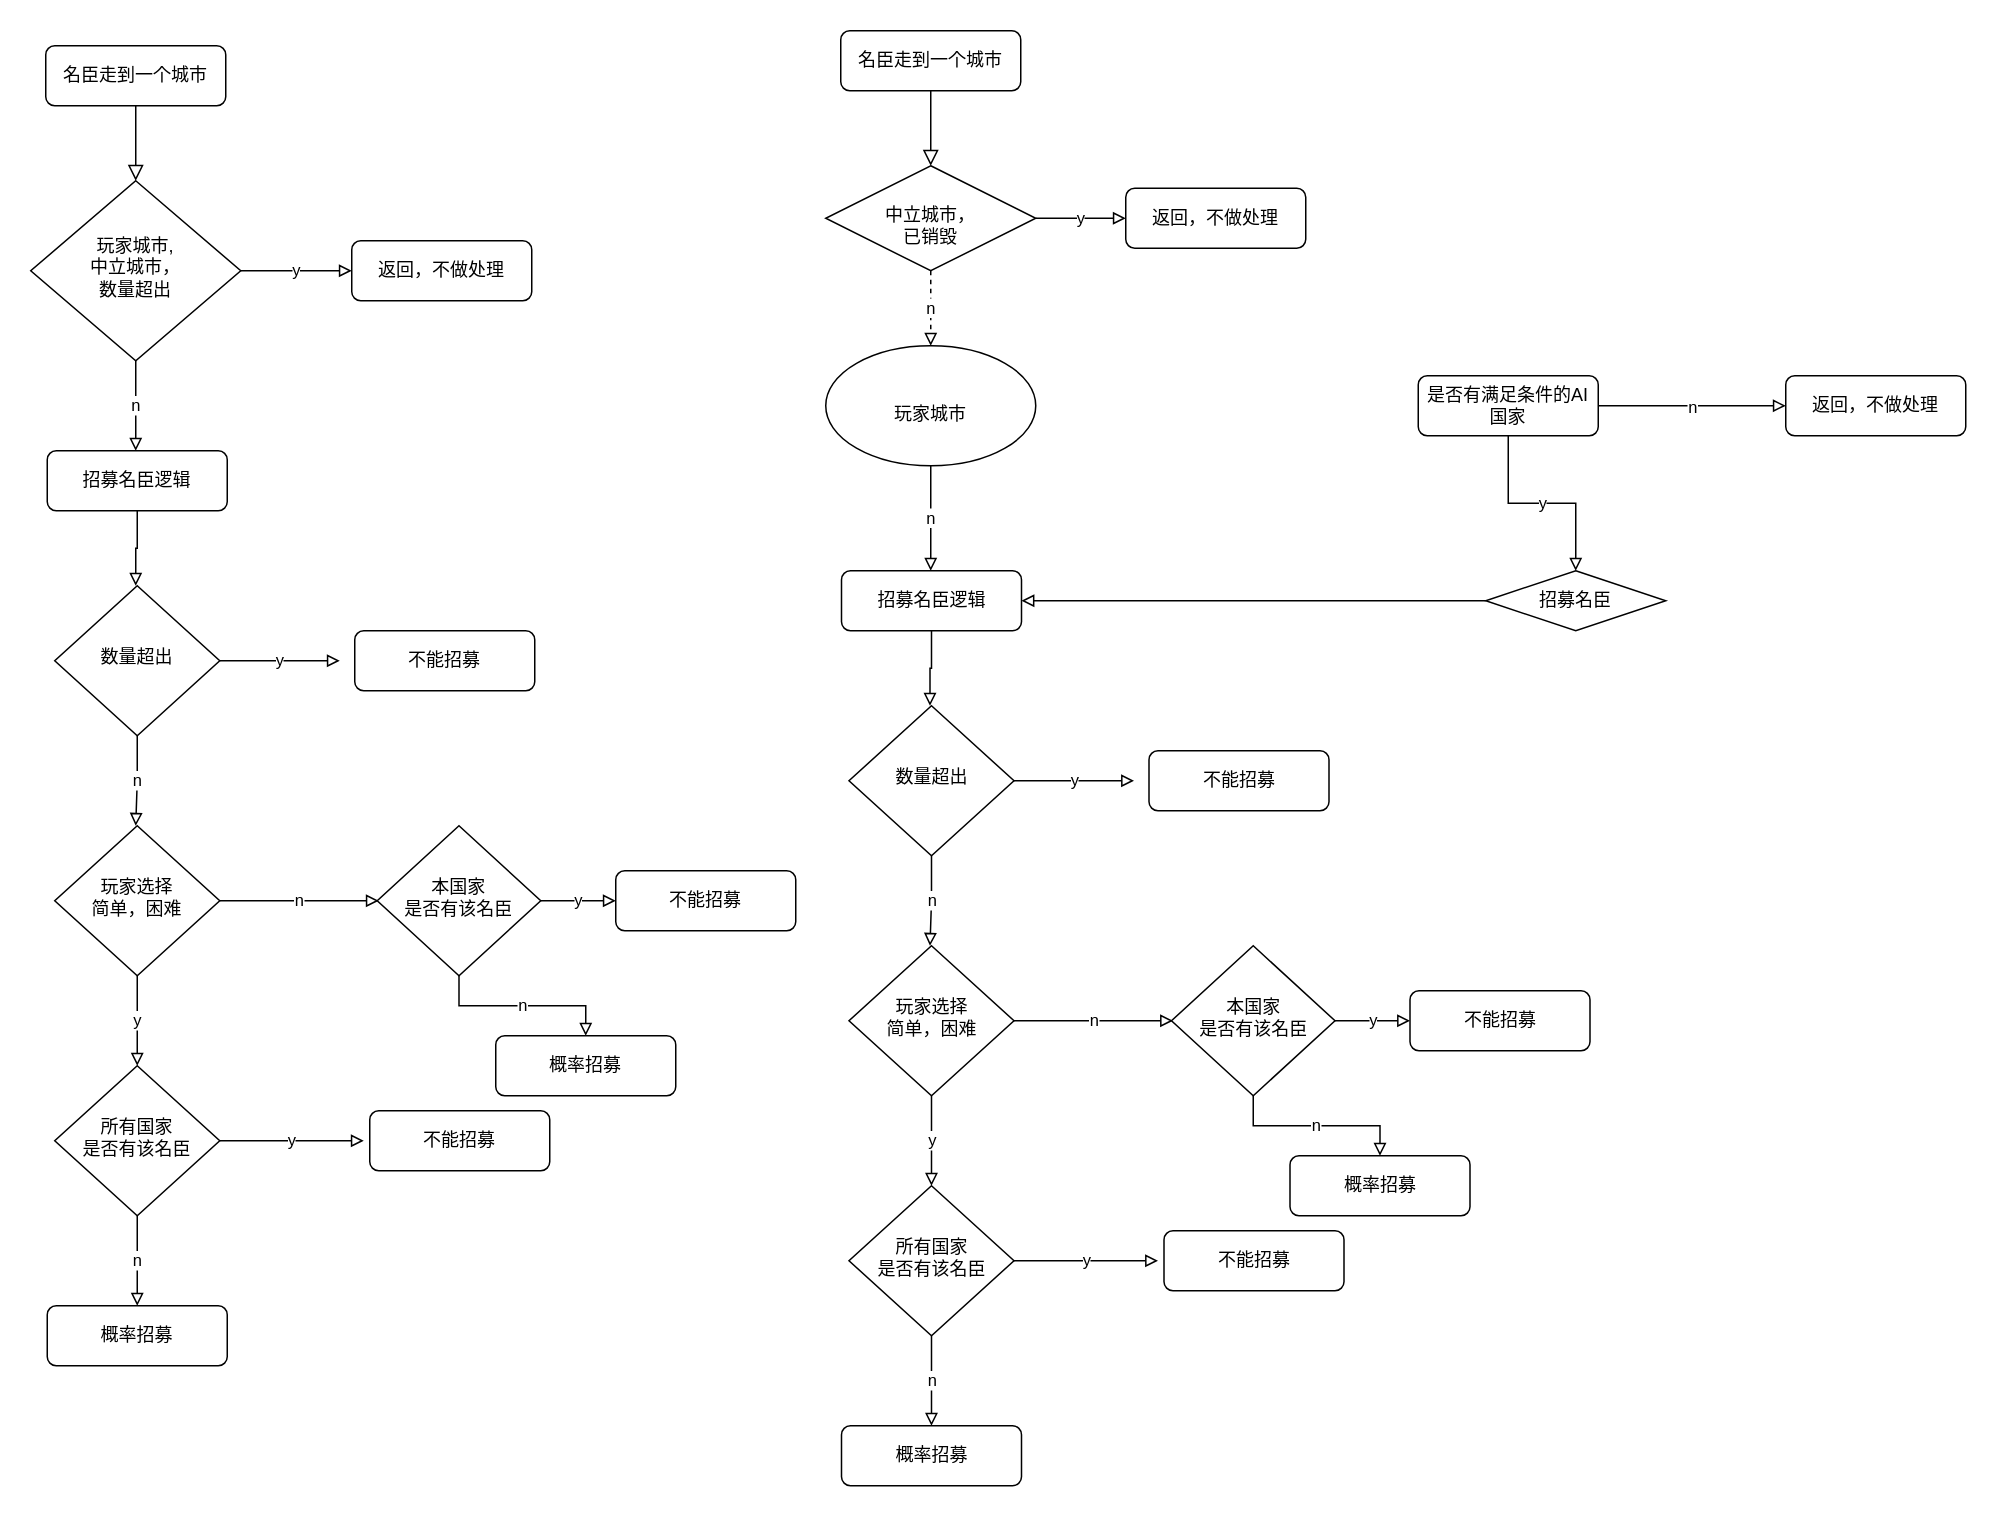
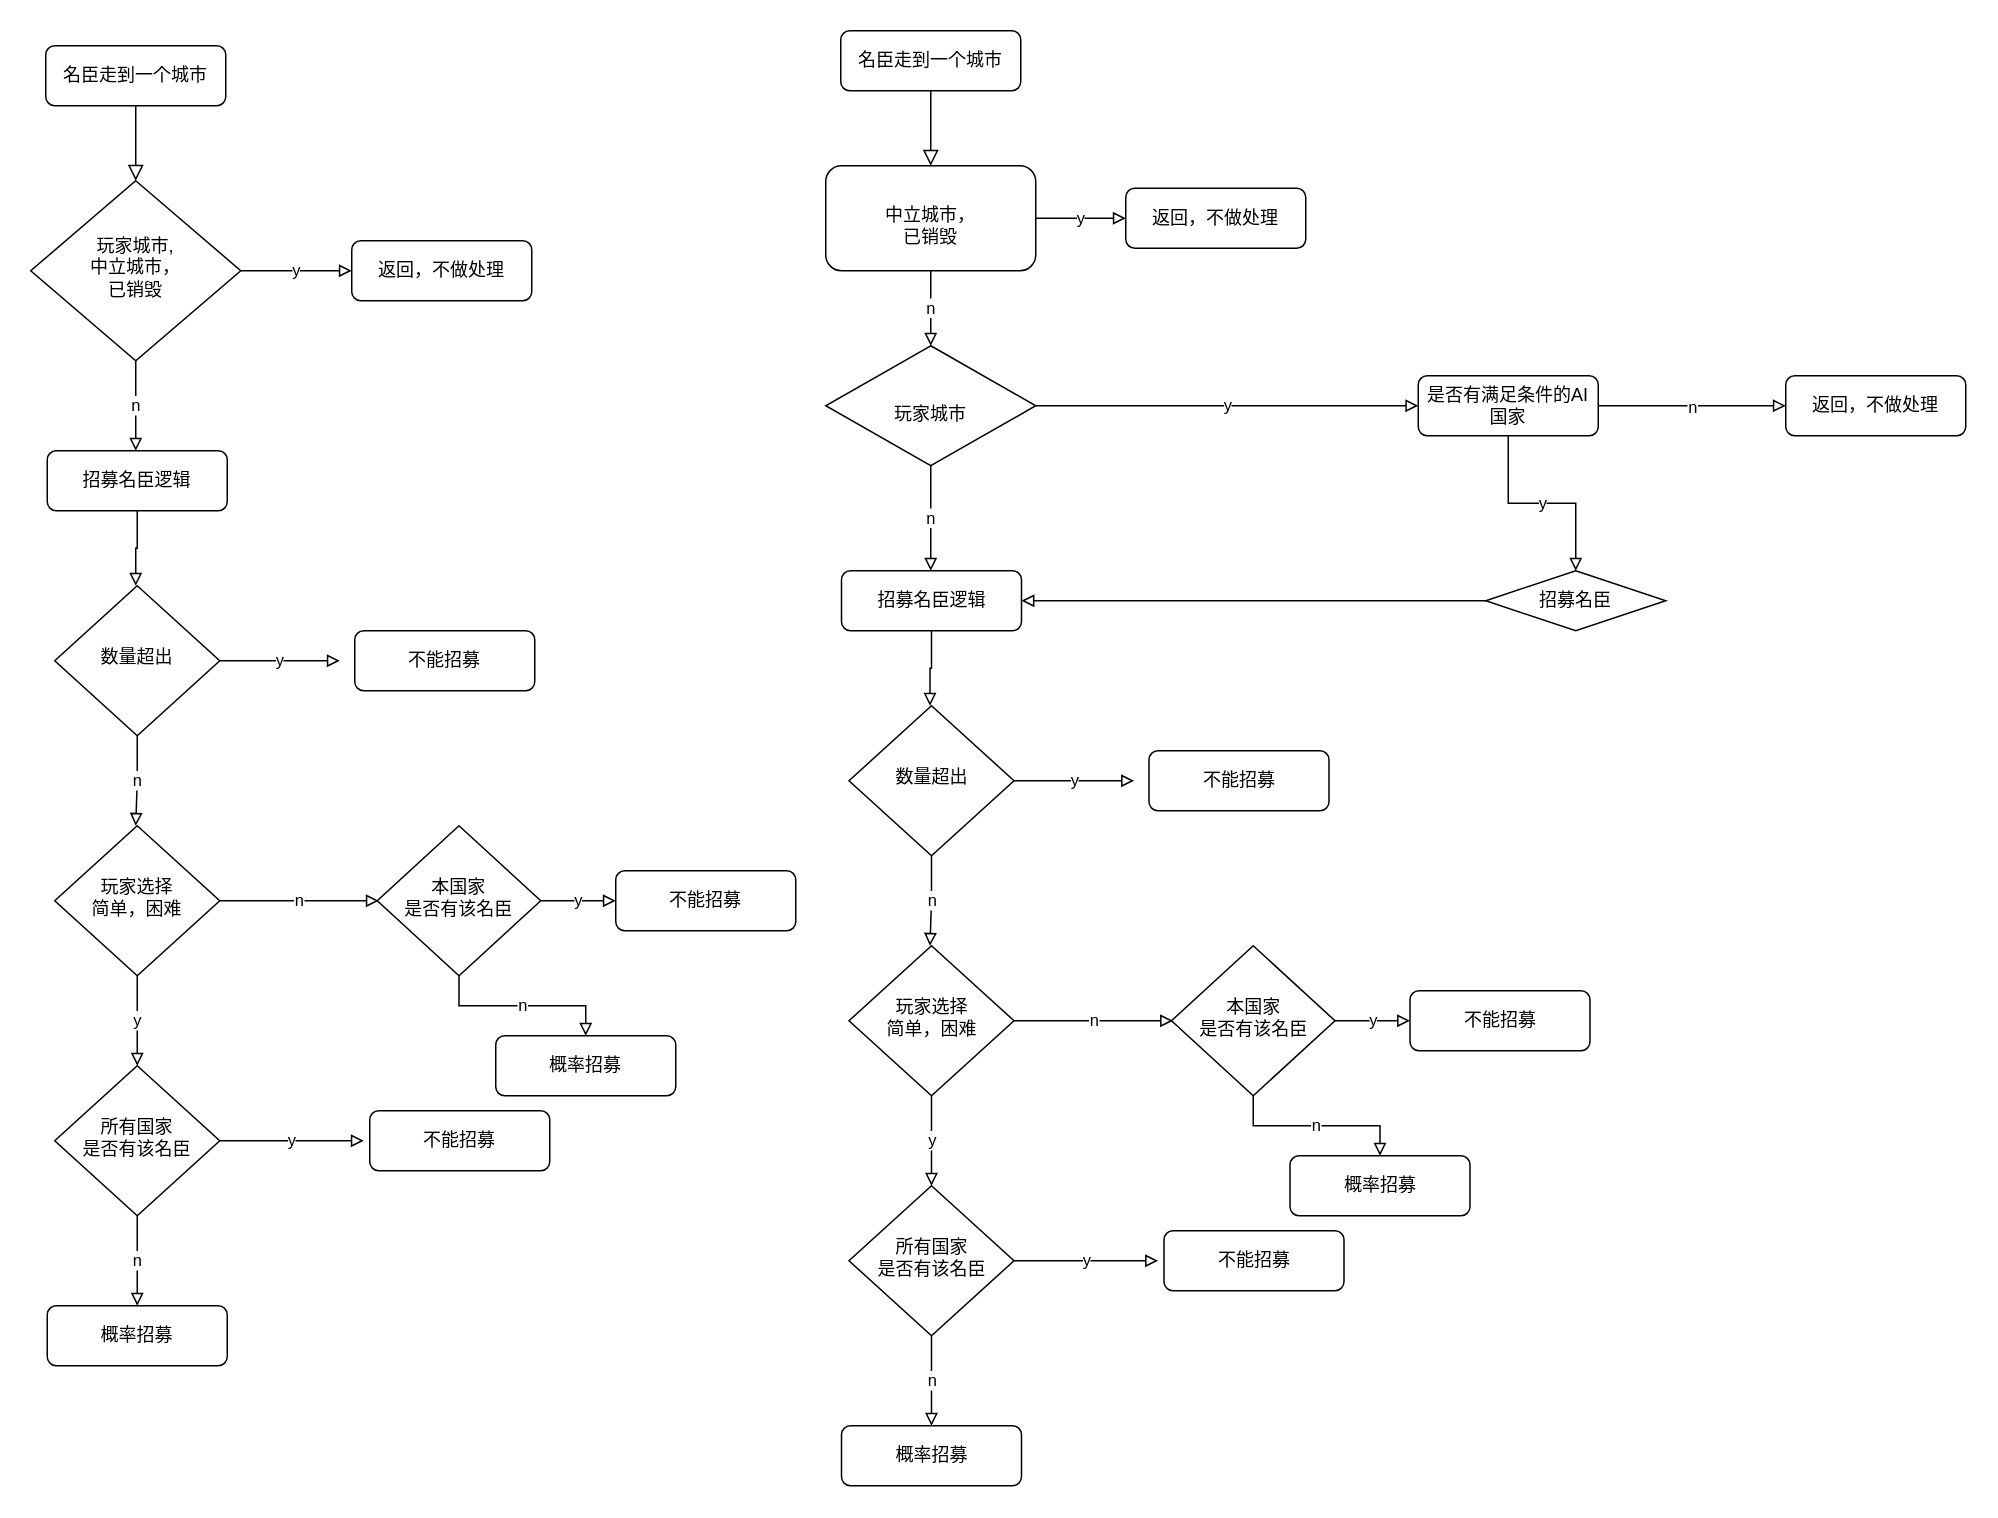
(931, 218) -> (931, 218)
(136, 268) -> (136, 268)
(931, 285) -> (931, 285)
(931, 406) -> (931, 406)
none -> (1221, 406)
